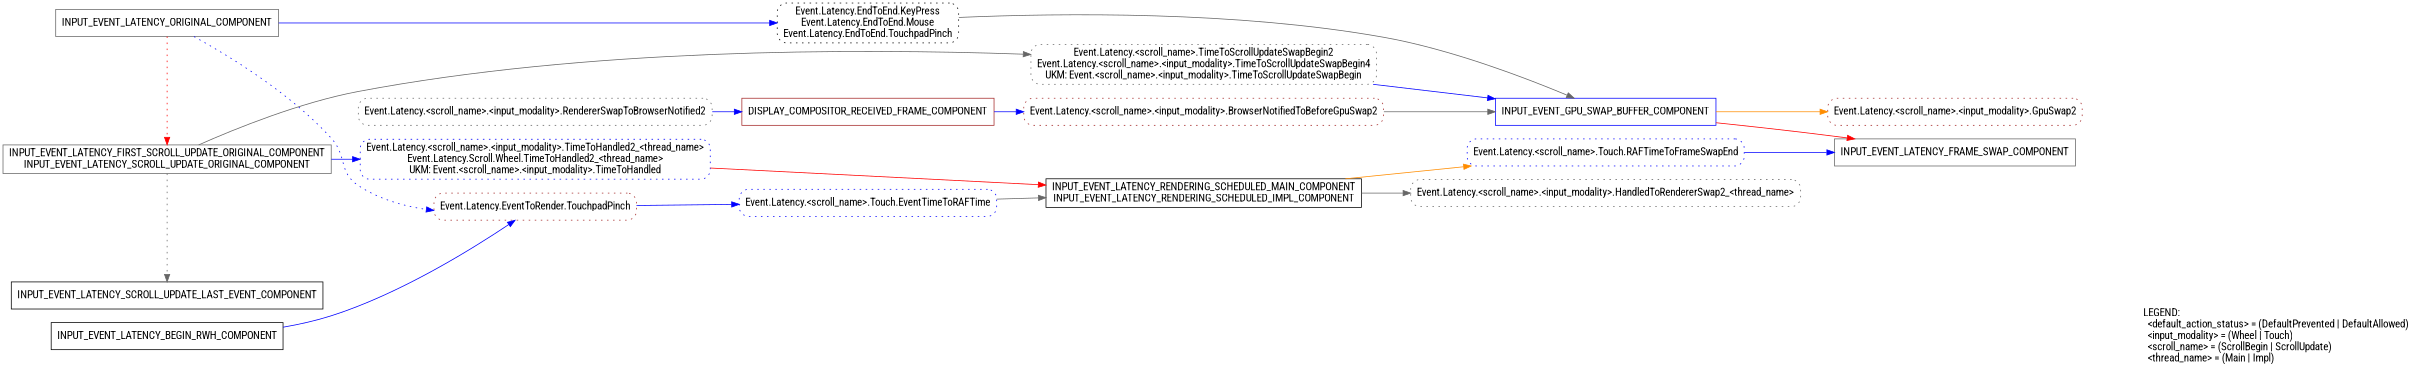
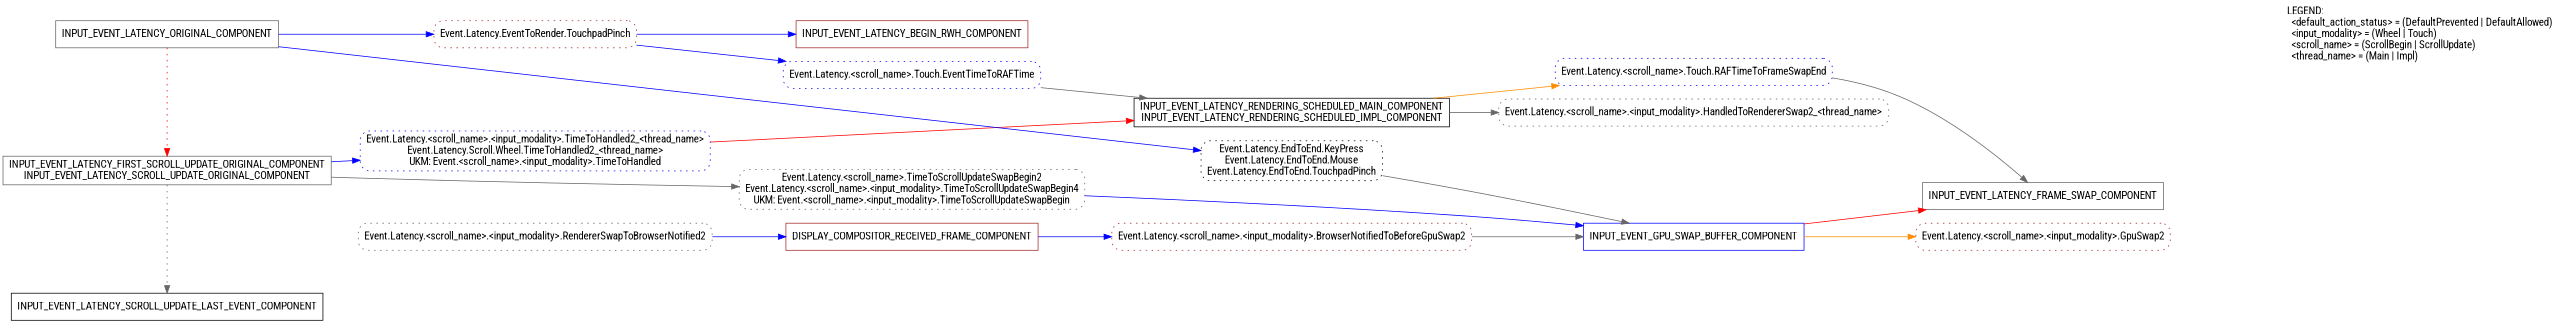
(316, 123) -> (352, 34)
(1785, 152) -> (1934, 114)
(401, 287) -> (712, 34)
(167, 336) -> (912, 34)
